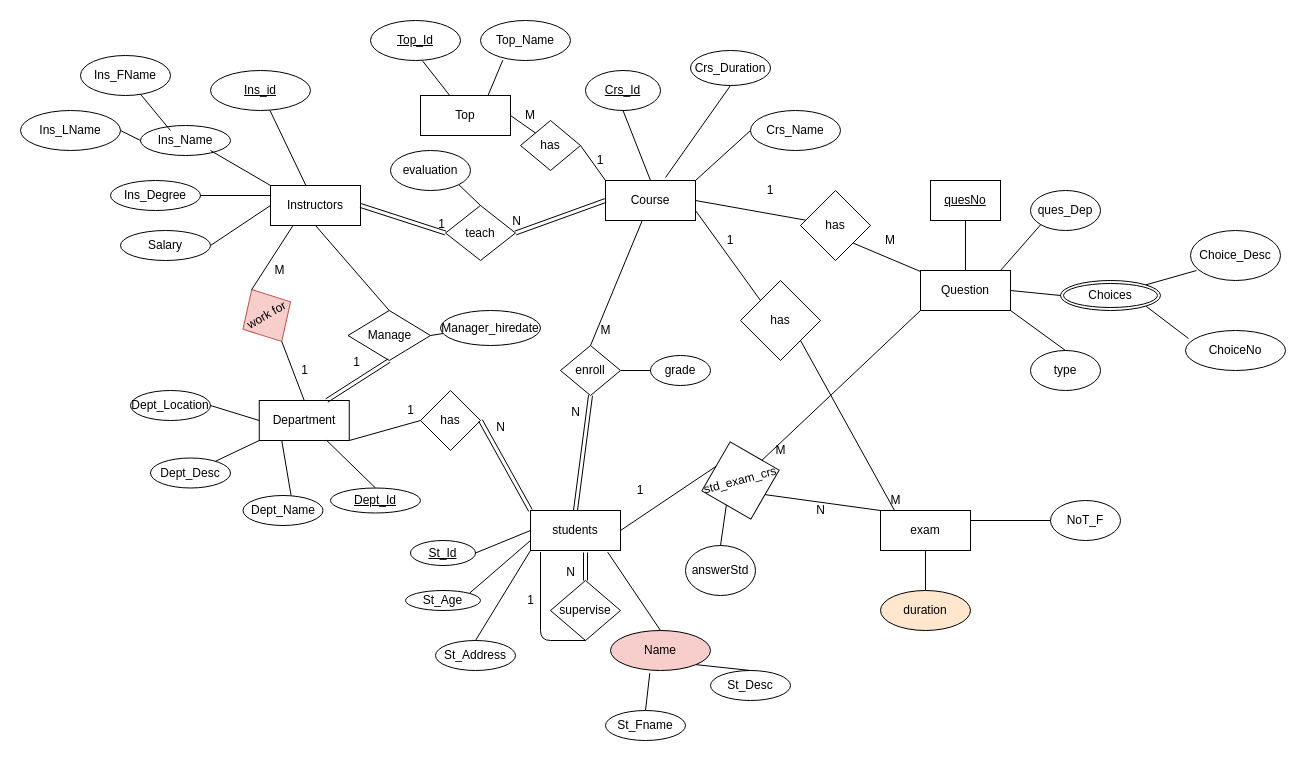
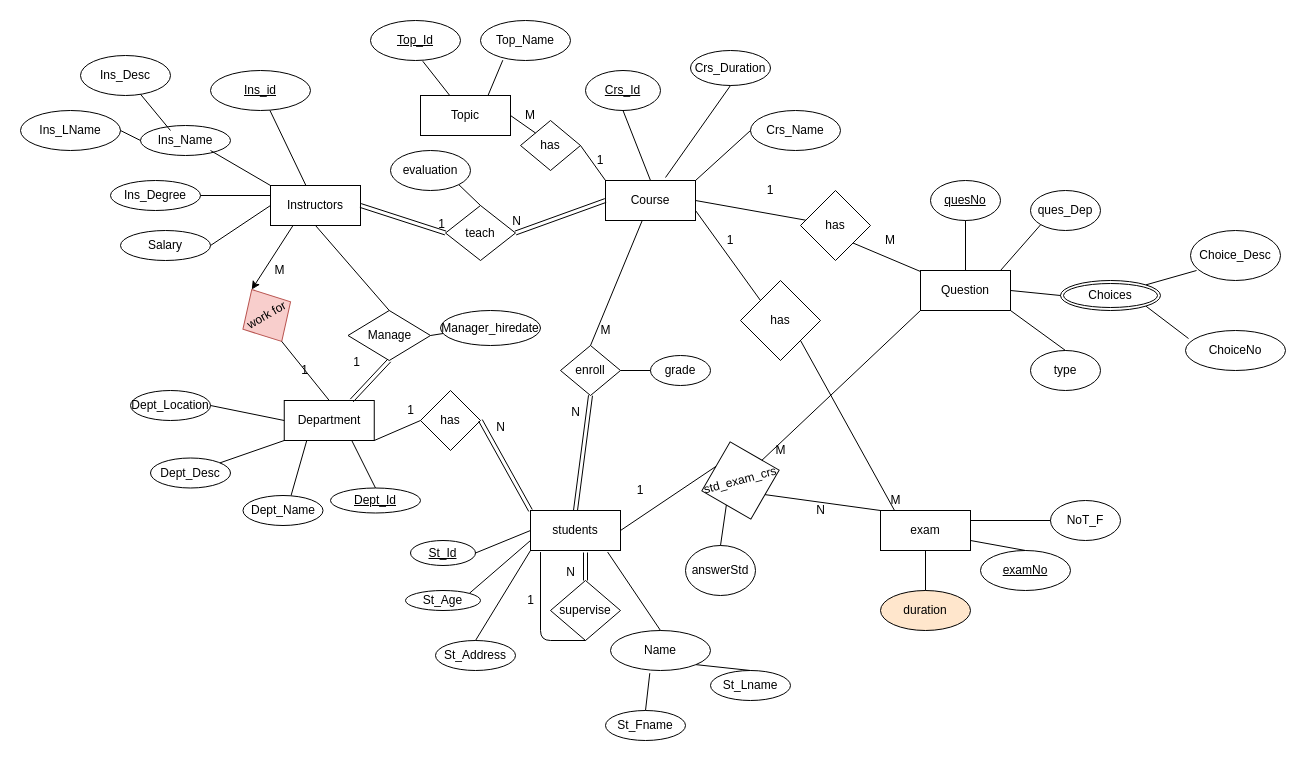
(126, 76) -> (126, 76)
(466, 116) -> (466, 116)
(966, 201) -> (966, 201)
(254, 285) -> (256, 282)
(304, 421) -> (329, 421)
none -> (999, 546)
none -> (1026, 571)
(661, 651) -> (661, 651)
(751, 686) -> (751, 686)
